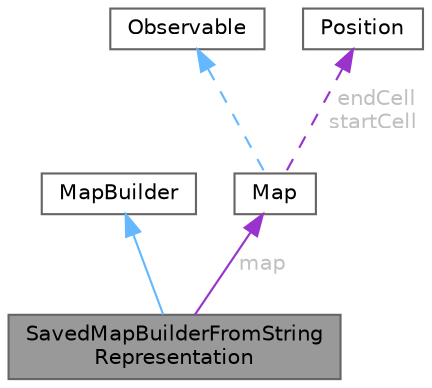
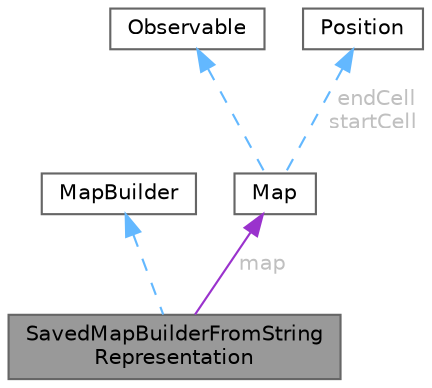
(314, 121) -> (314, 121)
(148, 275) -> (148, 275)
